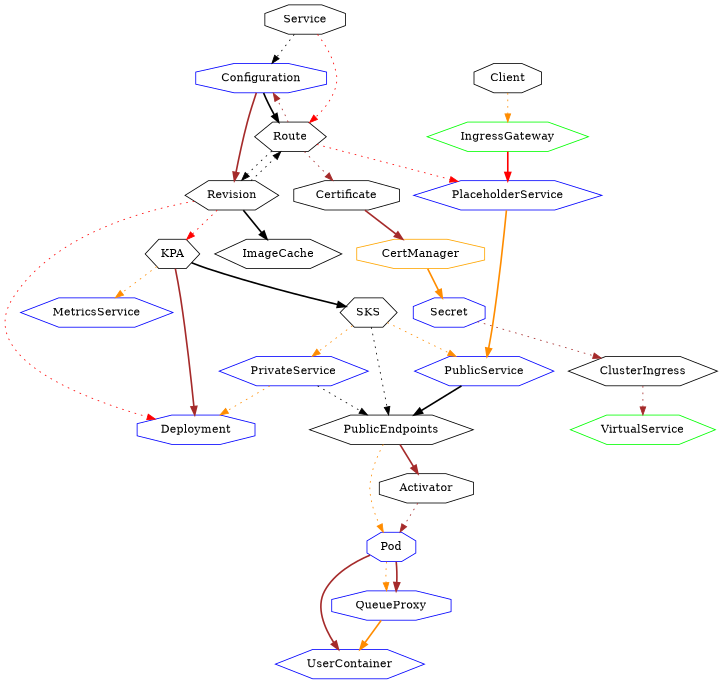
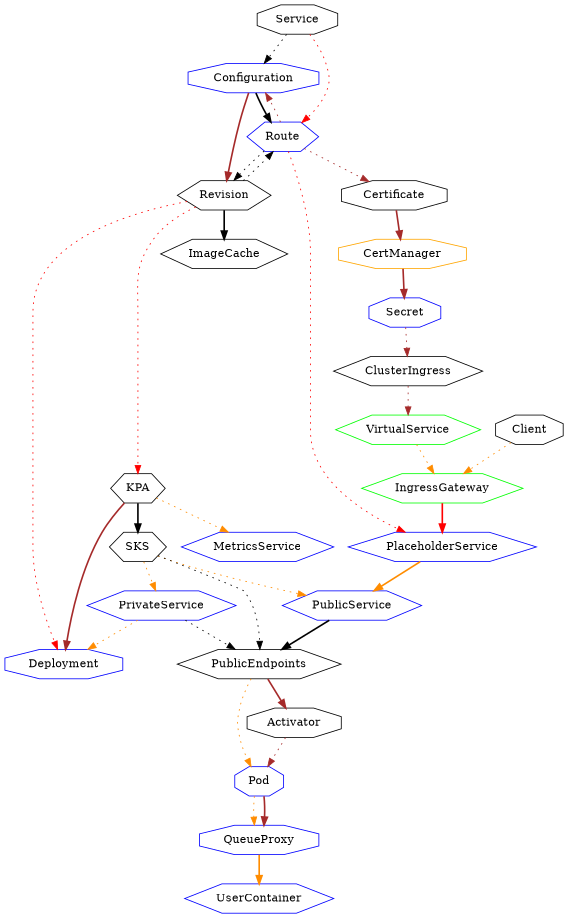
(290, 137) -> (283, 137)
(433, 280) -> (403, 279)
none -> (423, 456)
(326, 589) -> none
